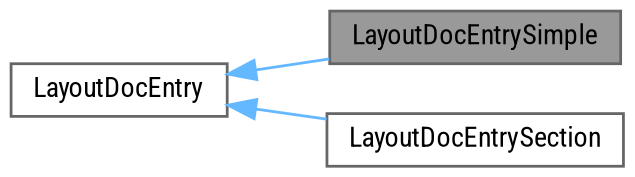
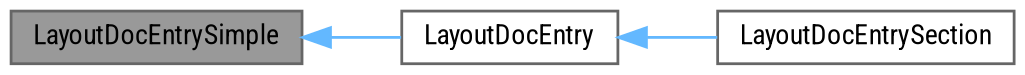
(292, 64) -> (366, 37)
